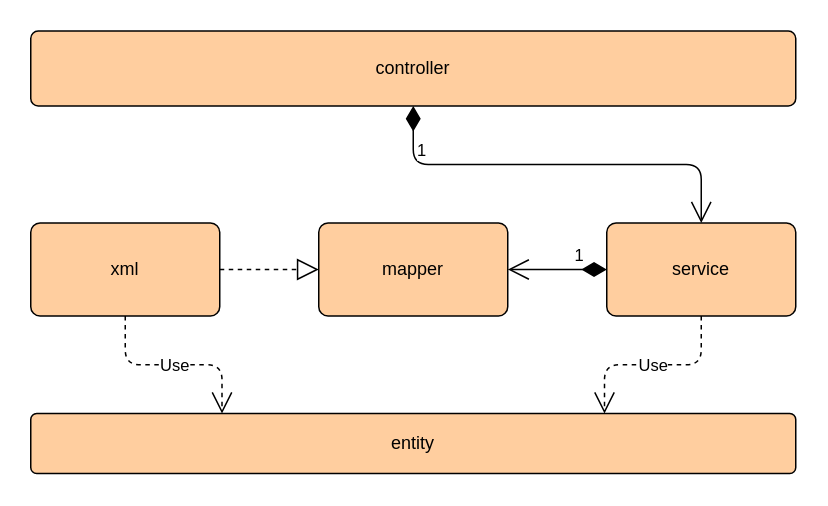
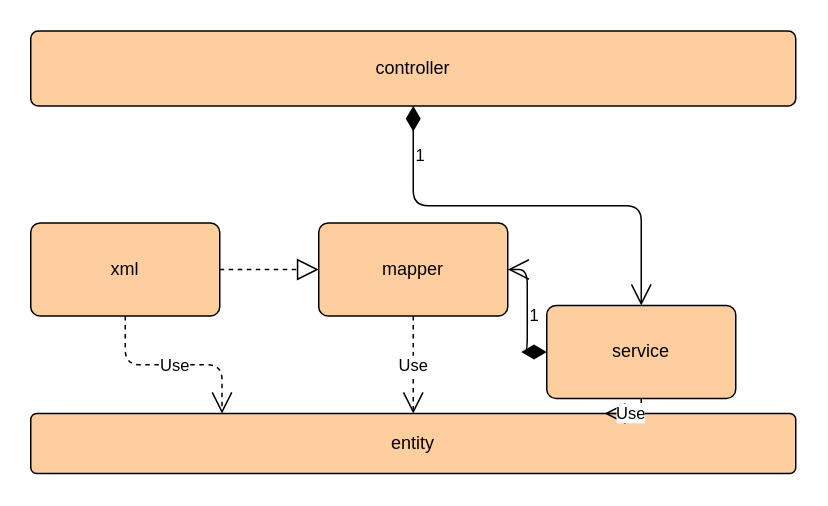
(701, 269) -> (641, 352)
none -> (413, 363)
